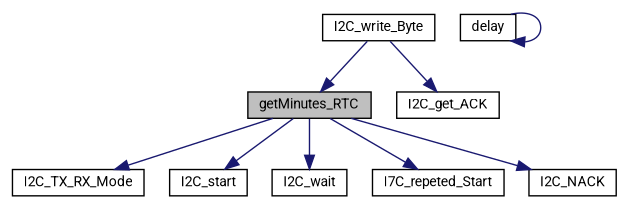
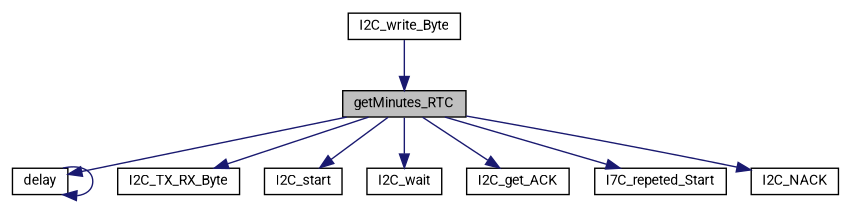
(409, 61) -> (455, 139)
none -> (214, 144)
(78, 183) -> (179, 181)
